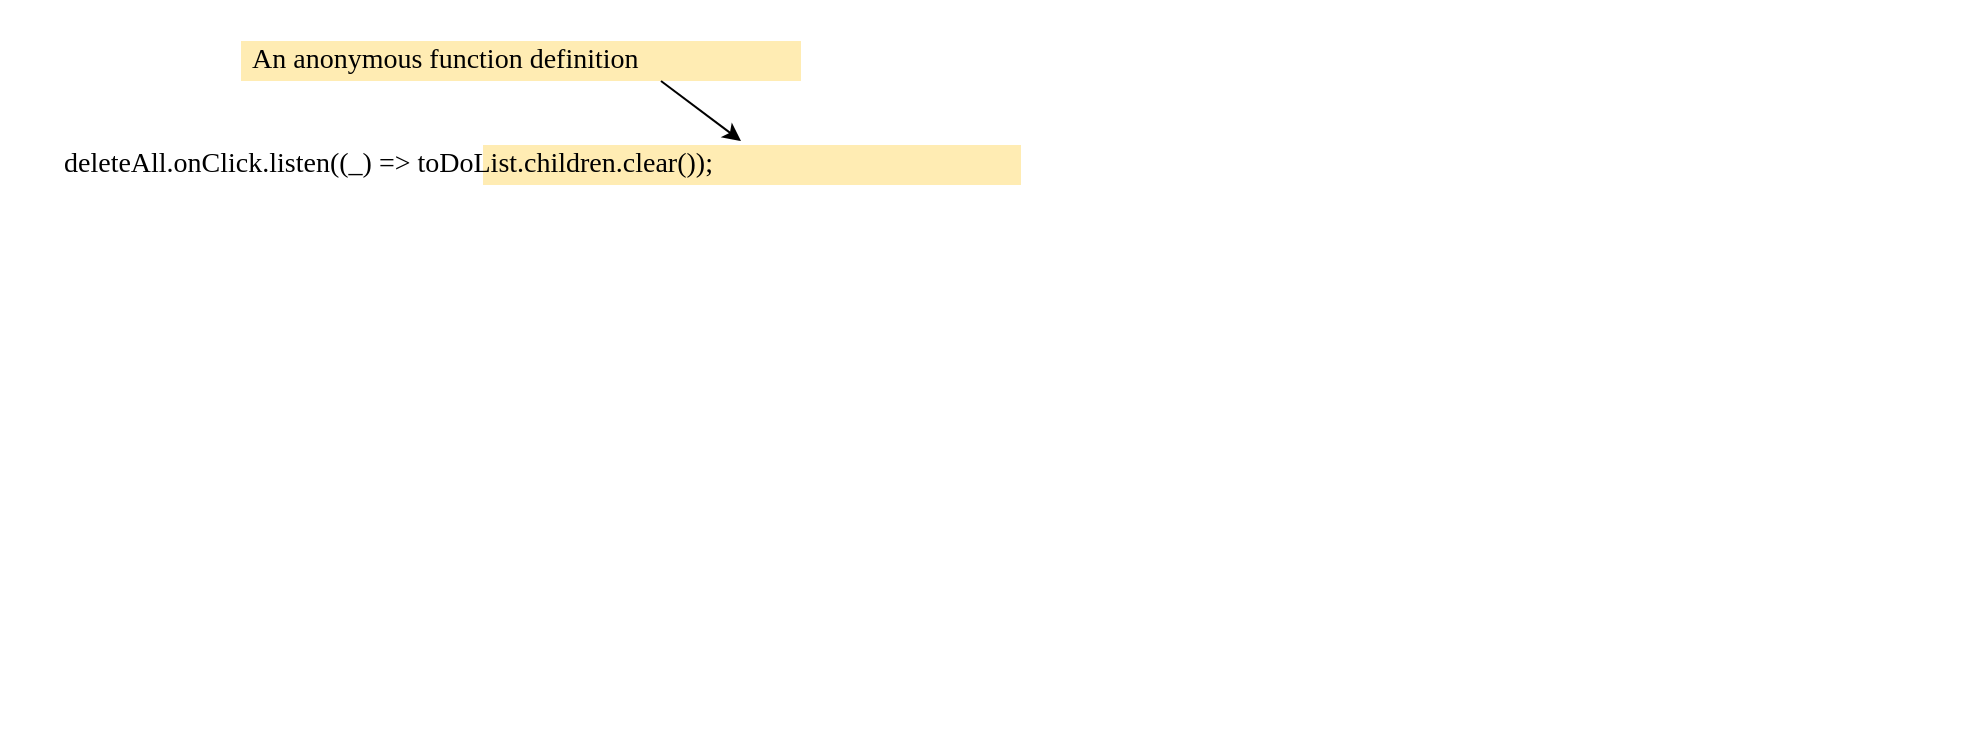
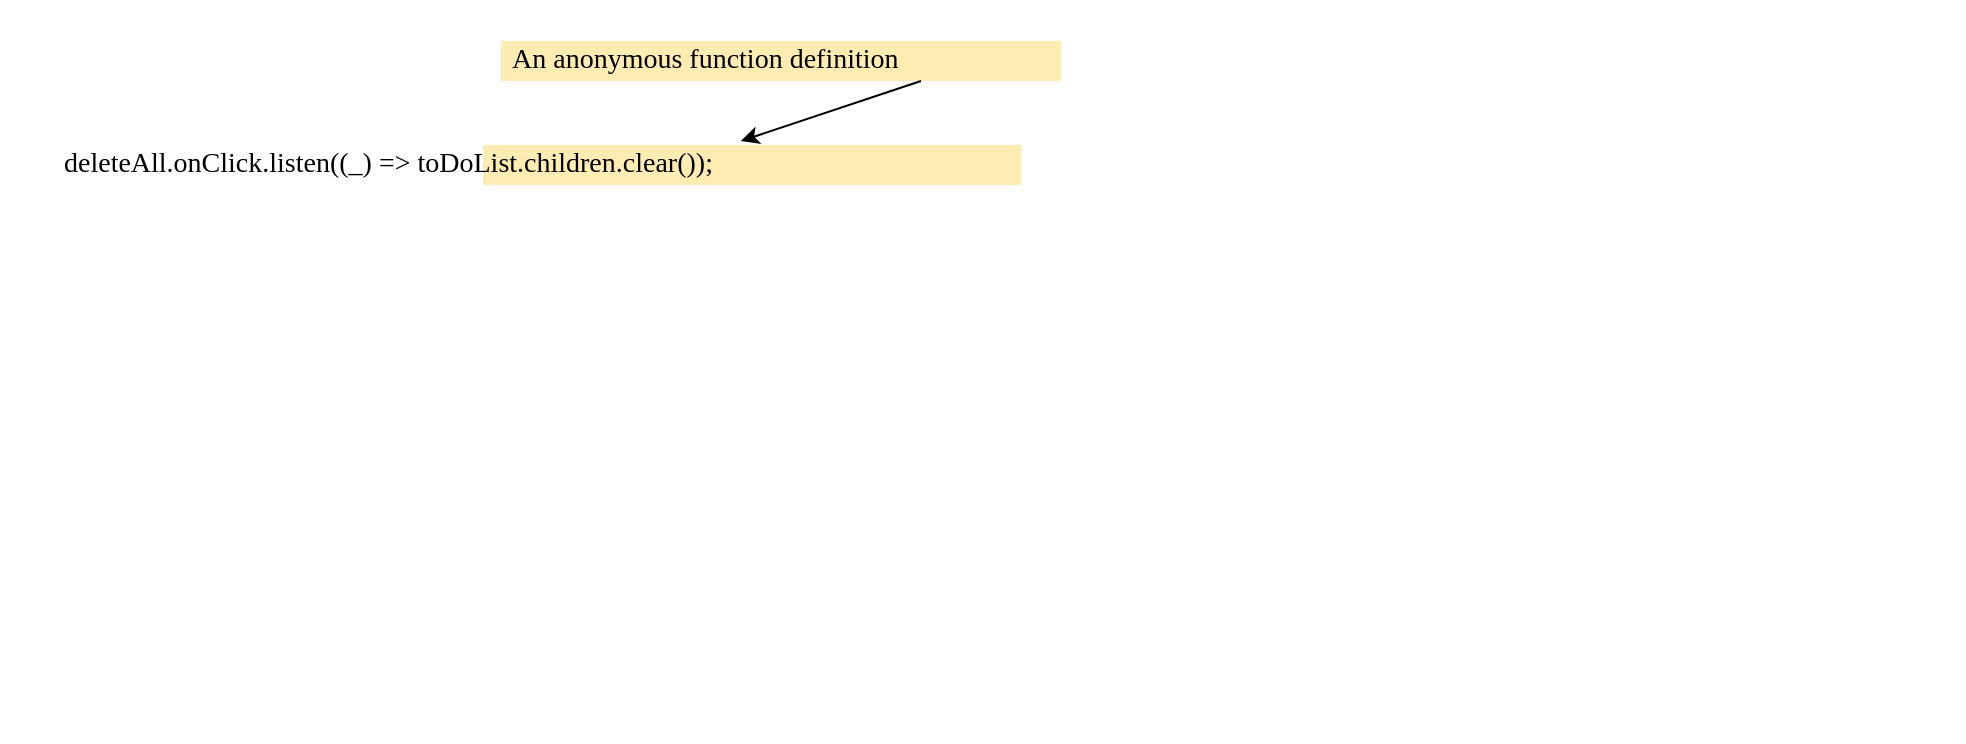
(521, 61) -> (781, 61)
